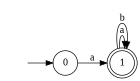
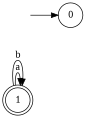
(89, 63) -> none
